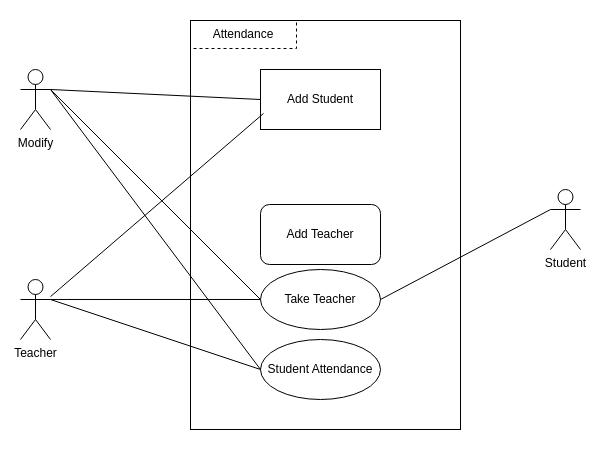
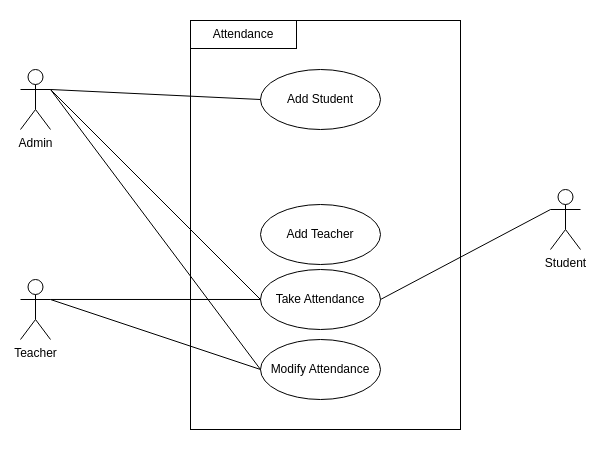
(244, 35) -> (244, 35)
(321, 100) -> (321, 100)
(36, 144) -> (36, 144)
(157, 205) -> none
(321, 235) -> (321, 235)
(321, 300) -> (321, 300)
(321, 370) -> (321, 370)
